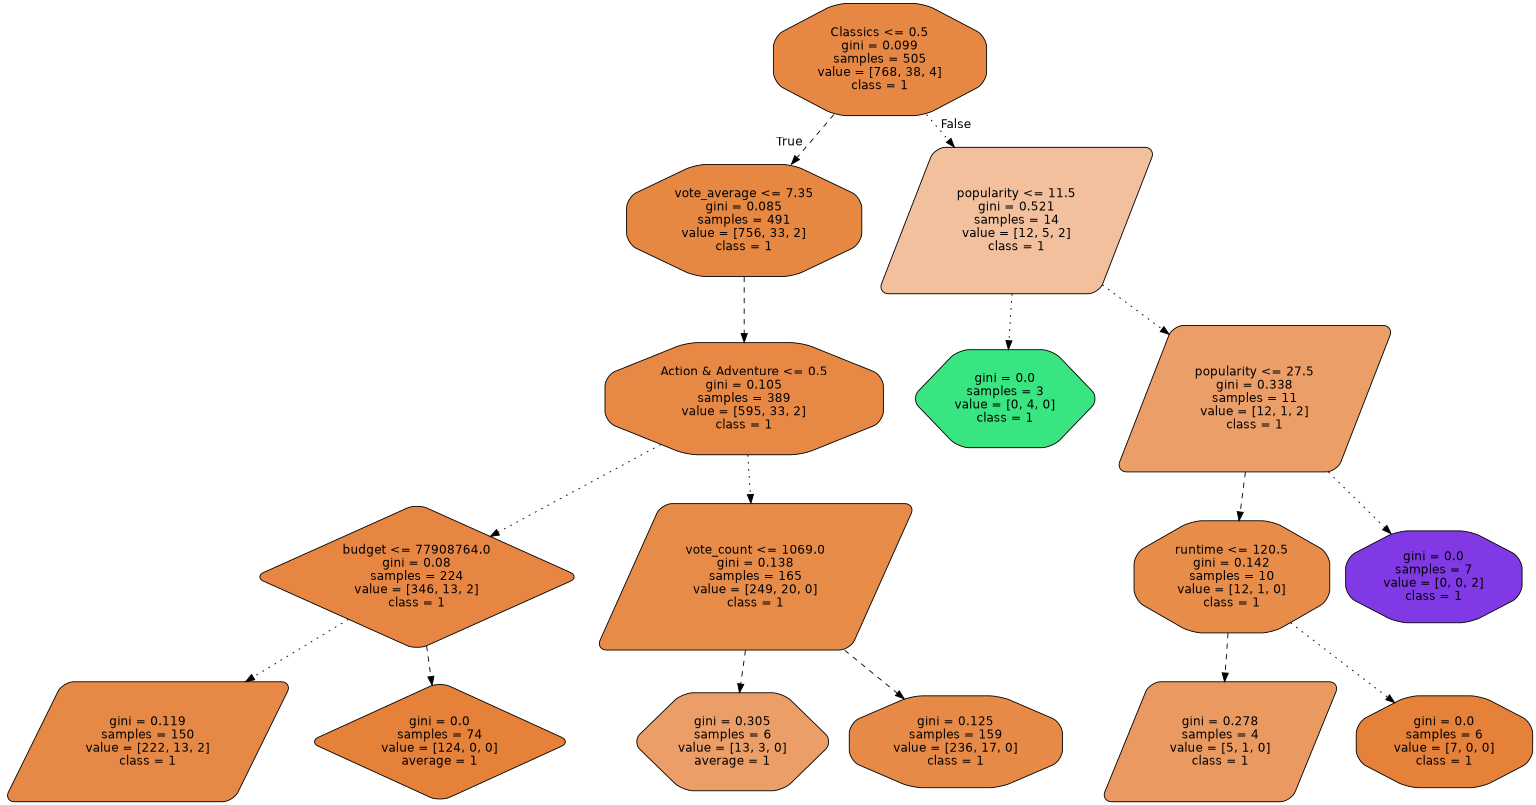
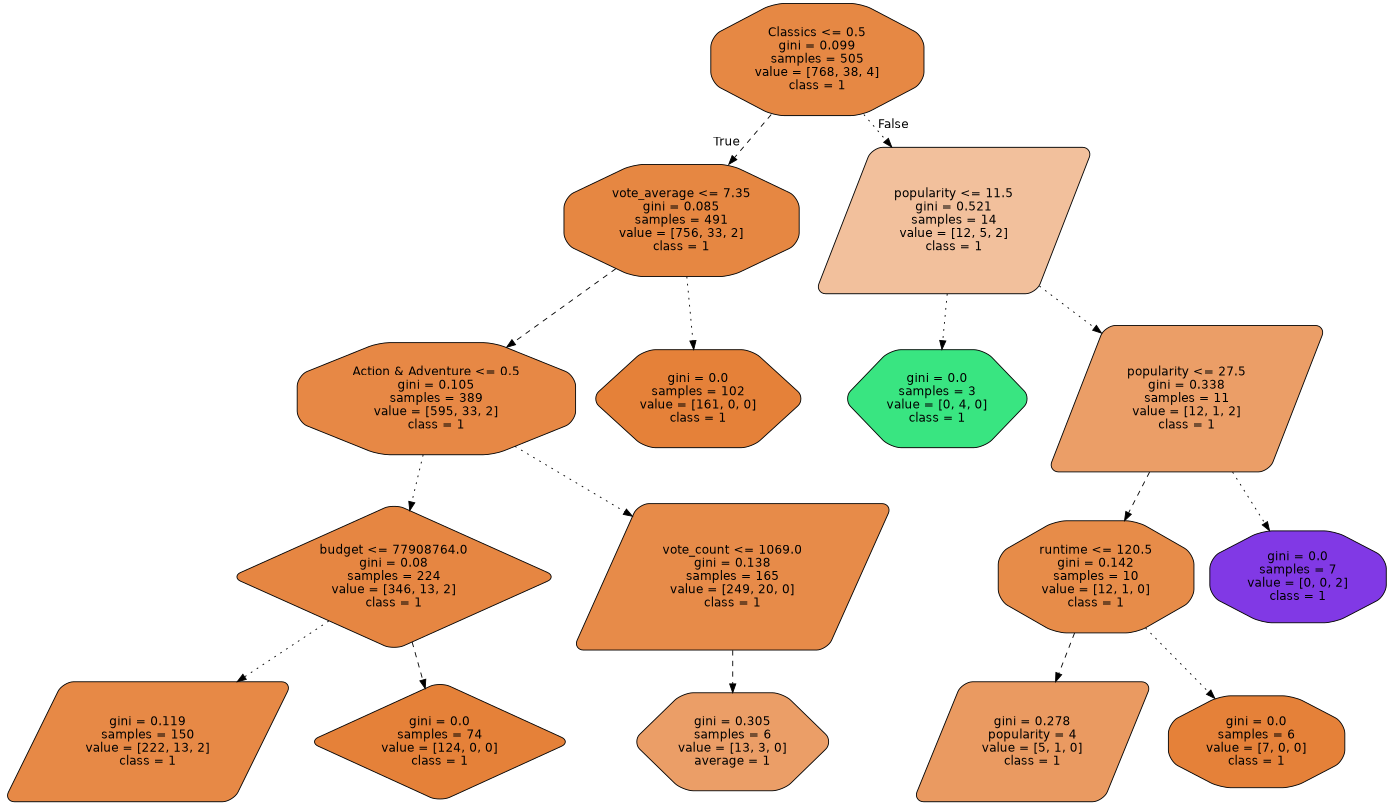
none -> (698, 399)
(440, 742) -> (440, 742)
(956, 742) -> none
(1220, 742) -> (1033, 742)
